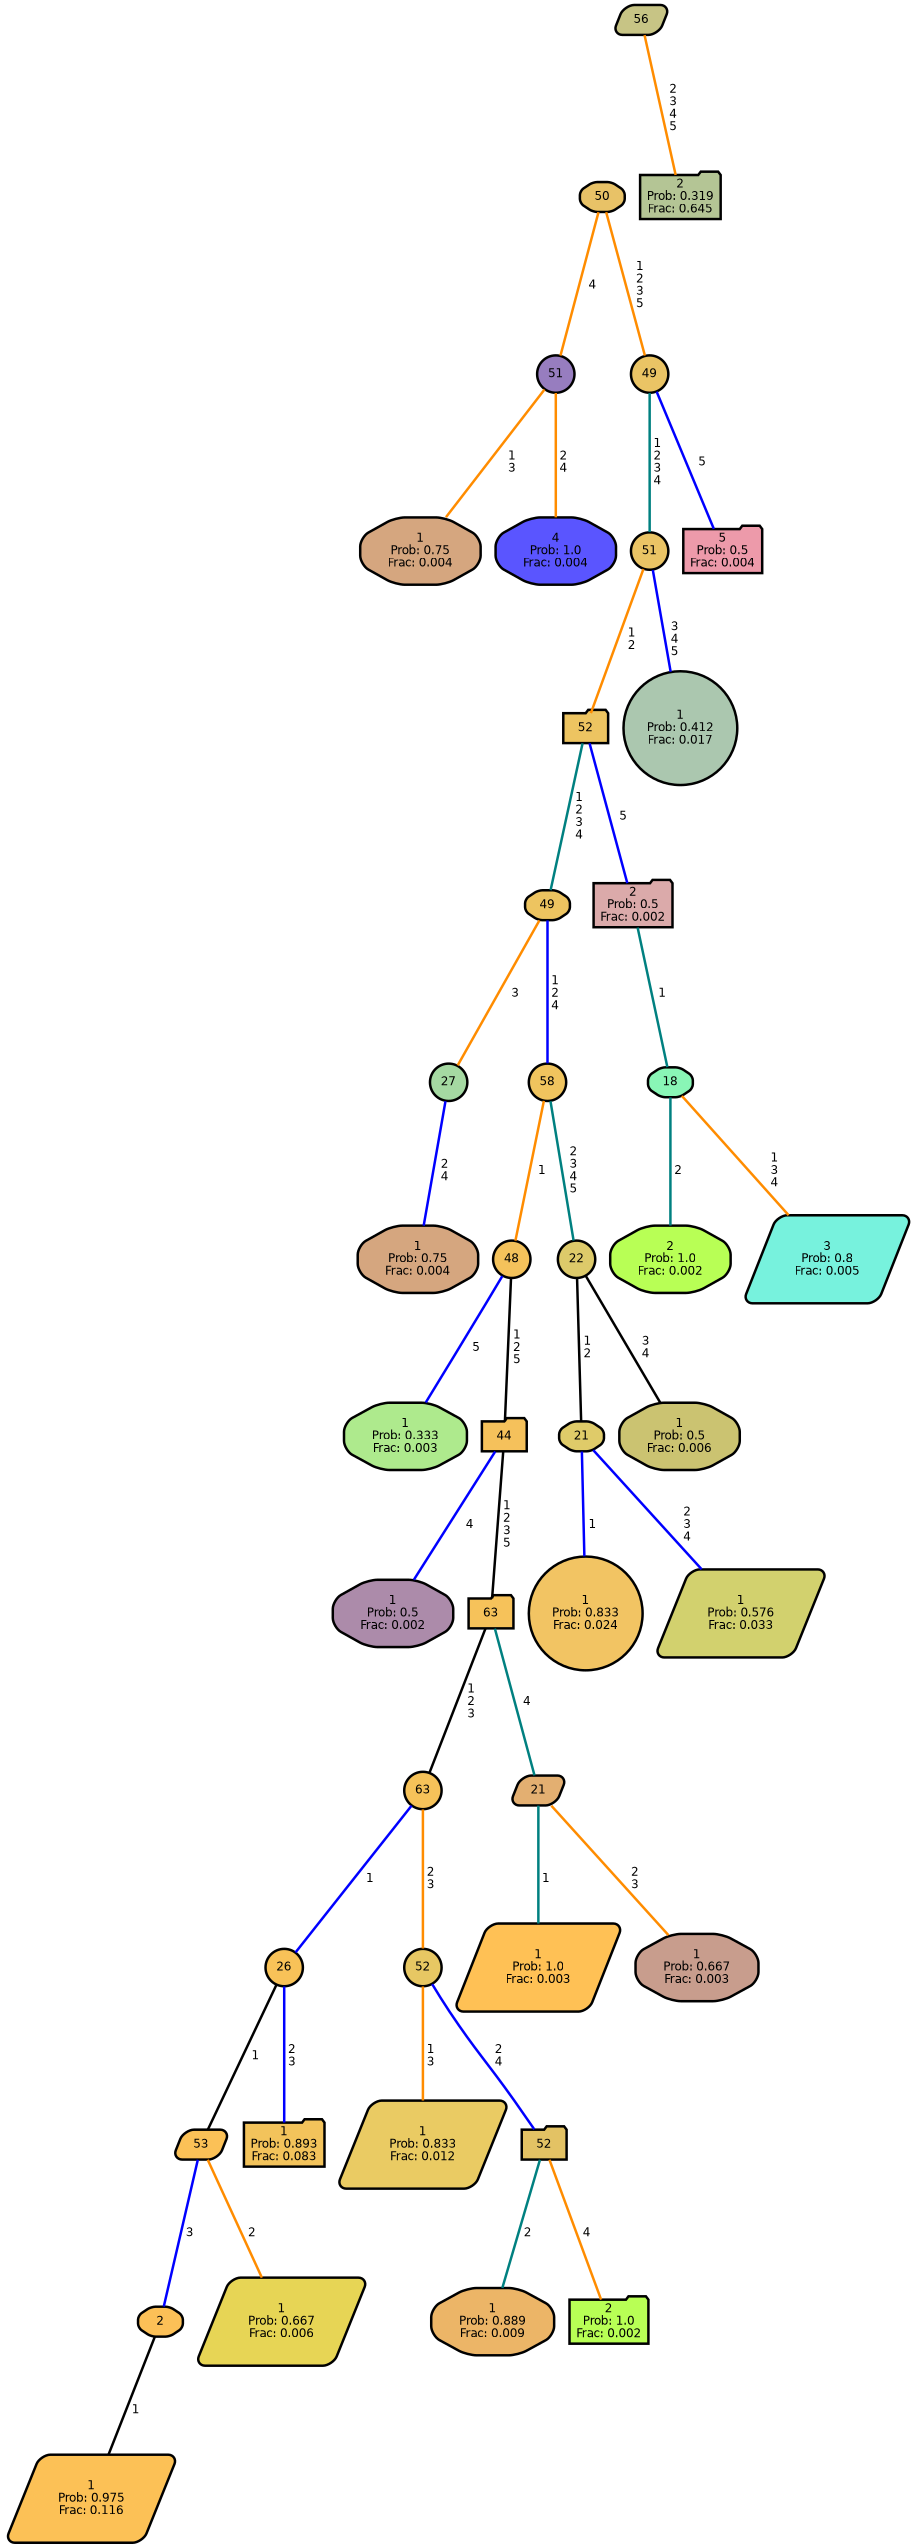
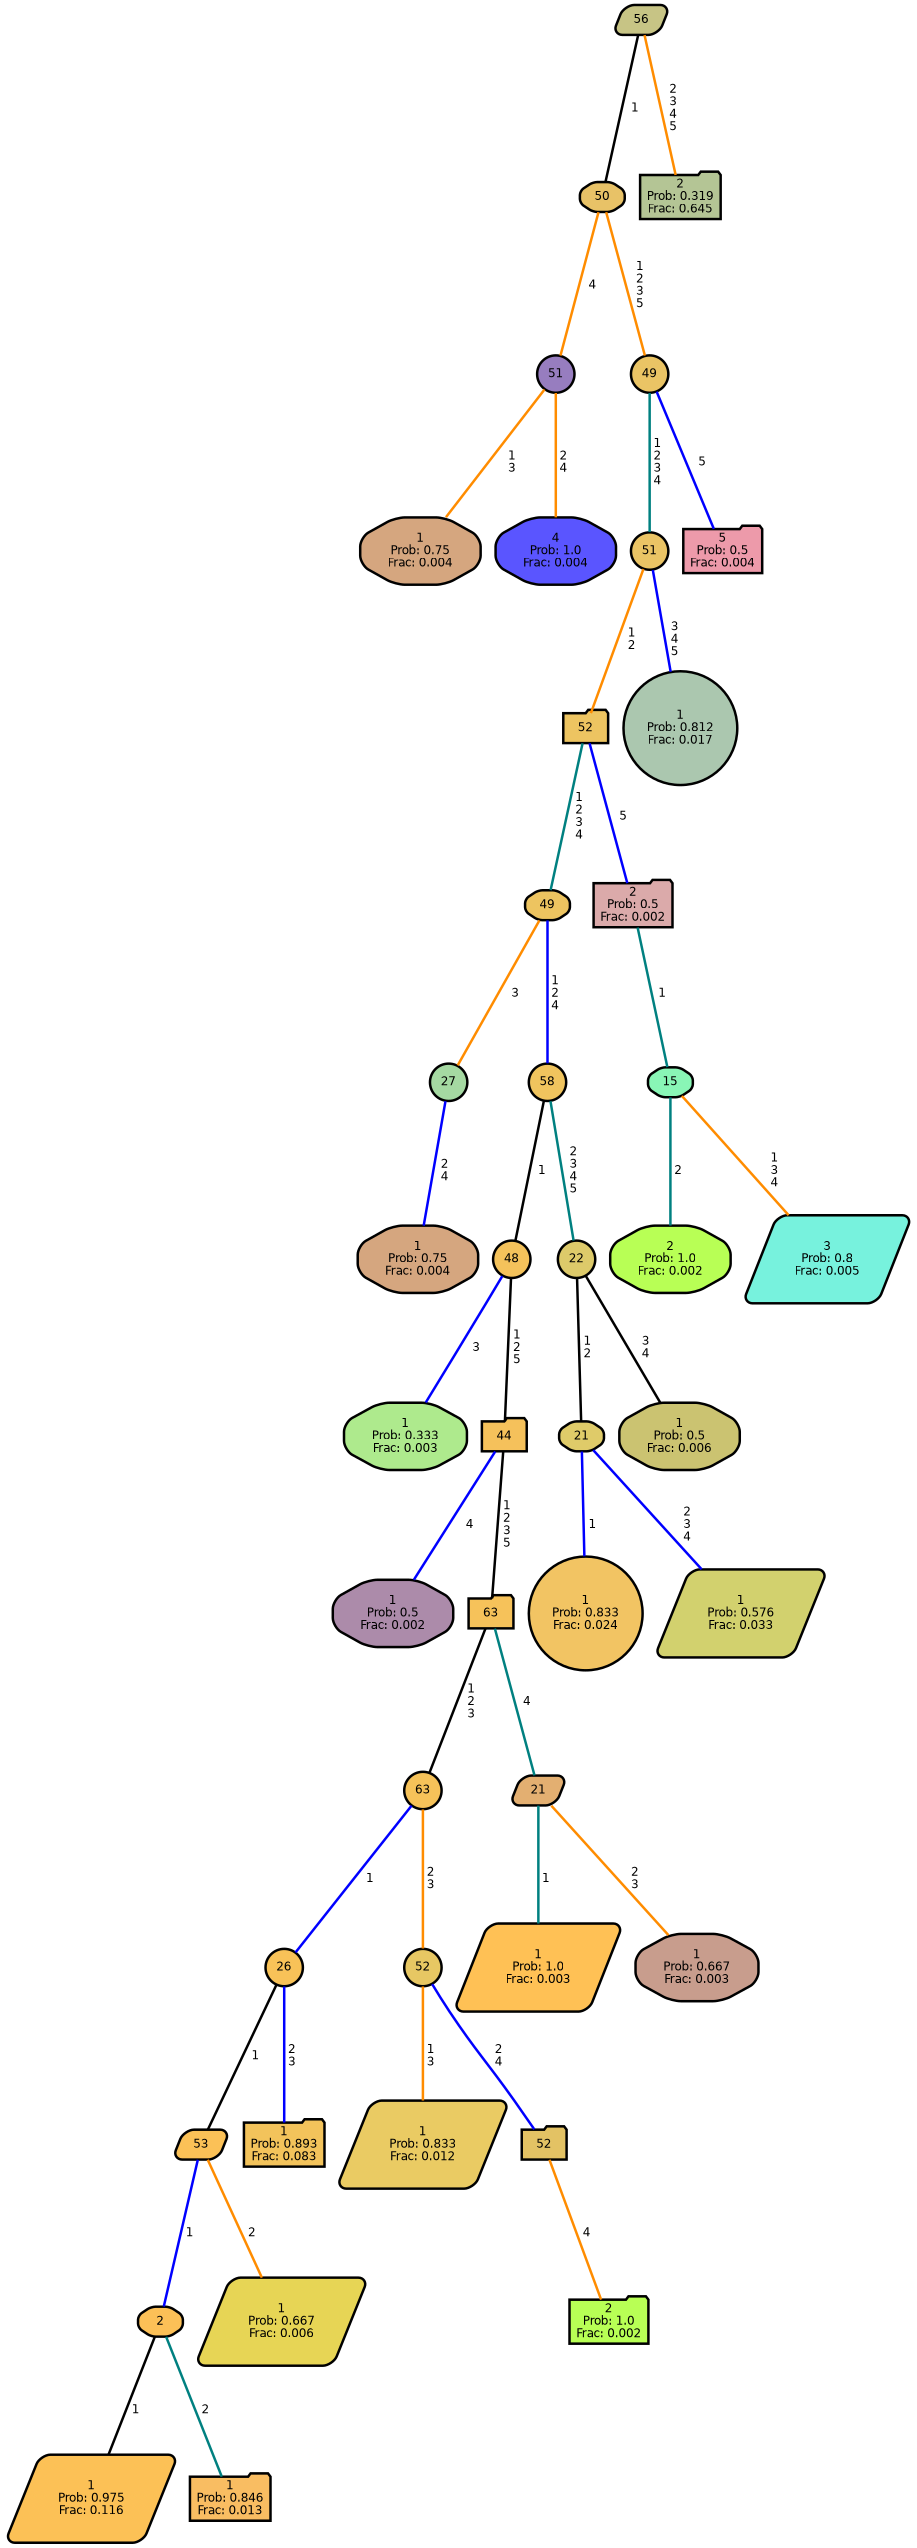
none -> (622, 109)
(680, 728) -> (680, 728)
(670, 1082) -> (670, 1082)
(530, 1171) -> (530, 1171)
(474, 1348) -> (474, 1348)
(188, 2233) -> (188, 2233)
(493, 2322) -> none
none -> (230, 2499)
